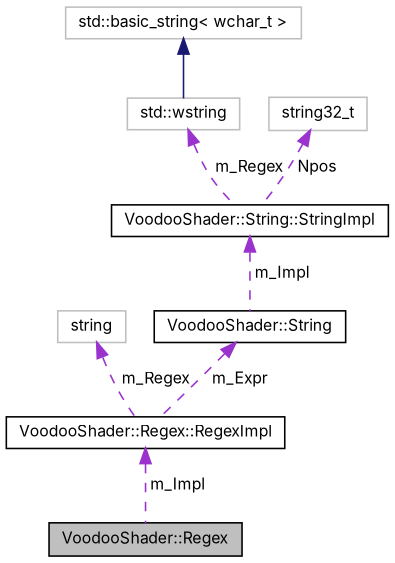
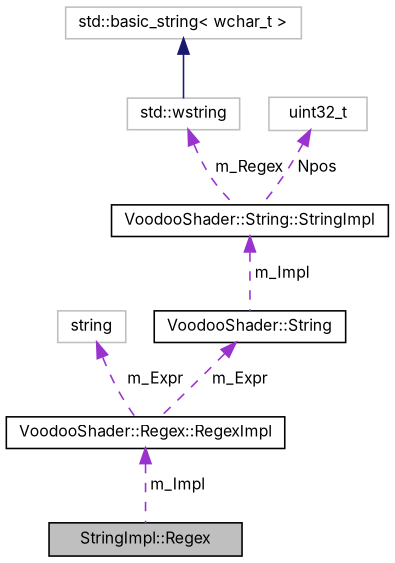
(318, 114) -> (318, 114)
(153, 380) -> (153, 380)
(146, 539) -> (146, 539)
